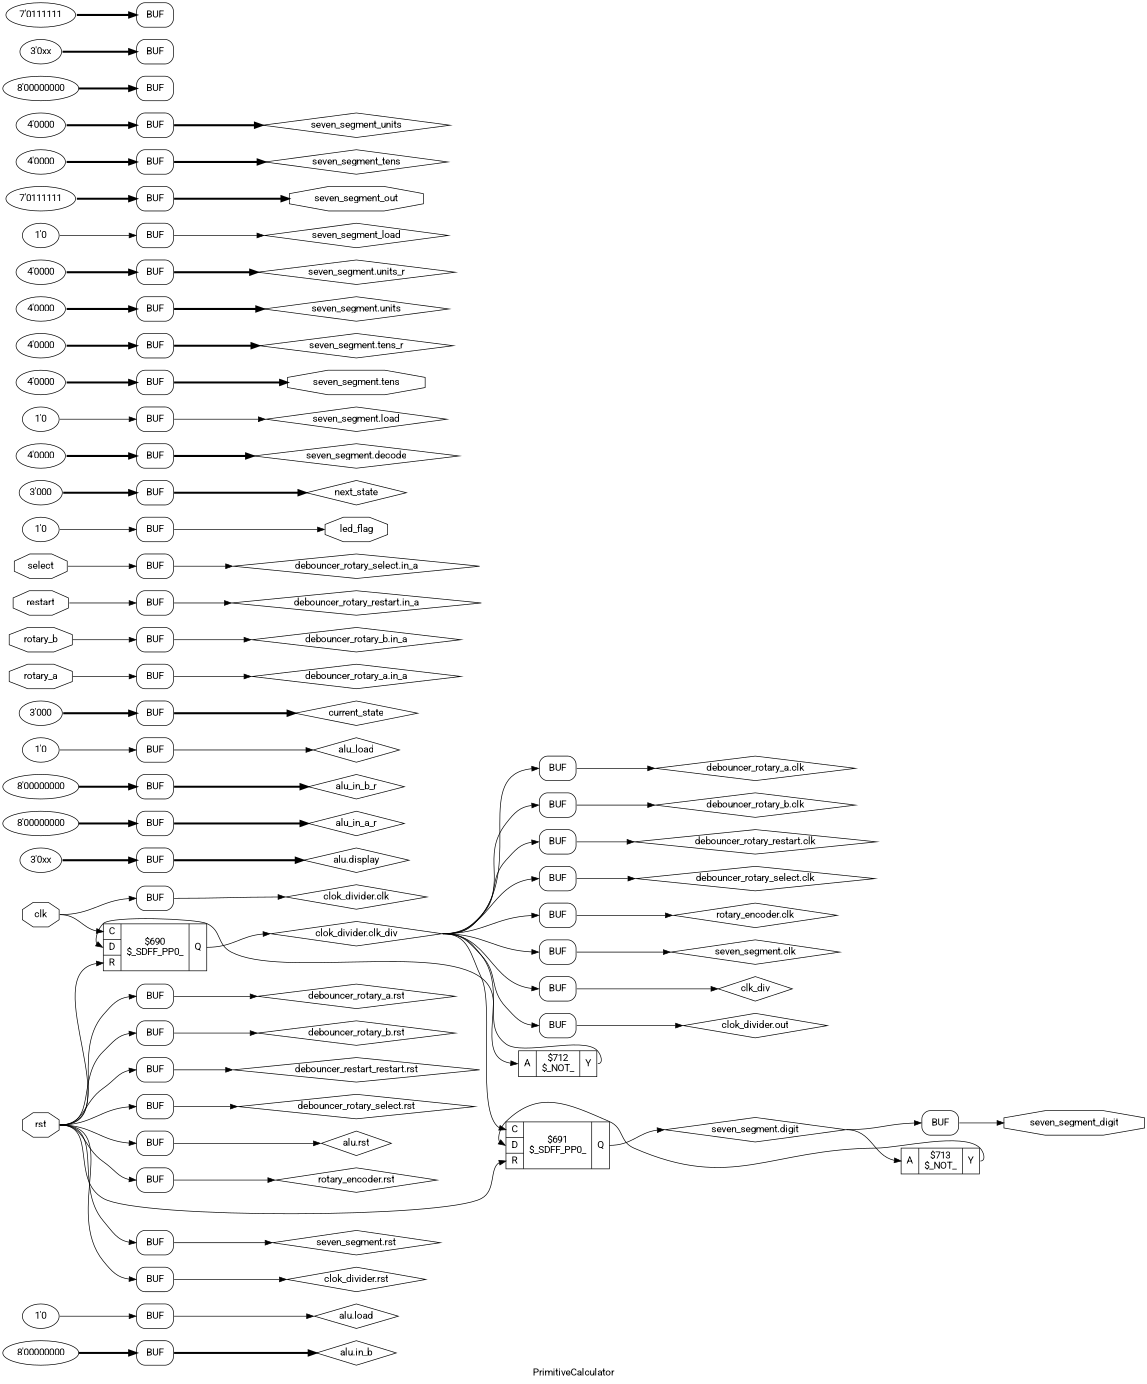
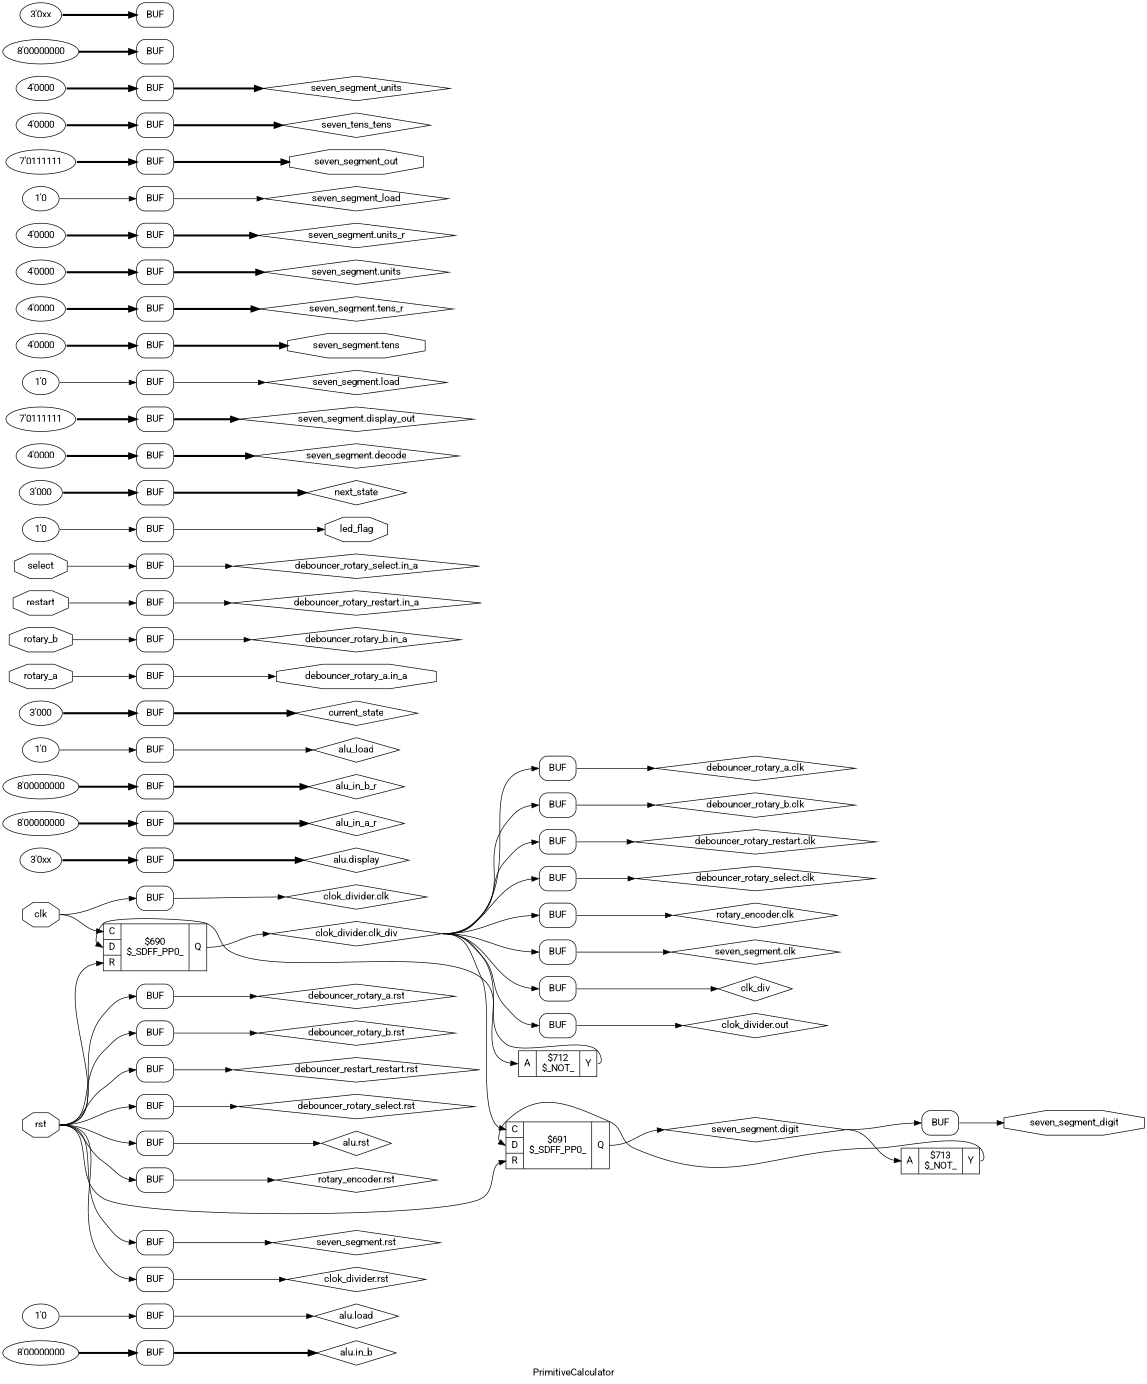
(356, 162) -> (356, 125)
none -> (356, 419)
(356, 676) -> (356, 676)
